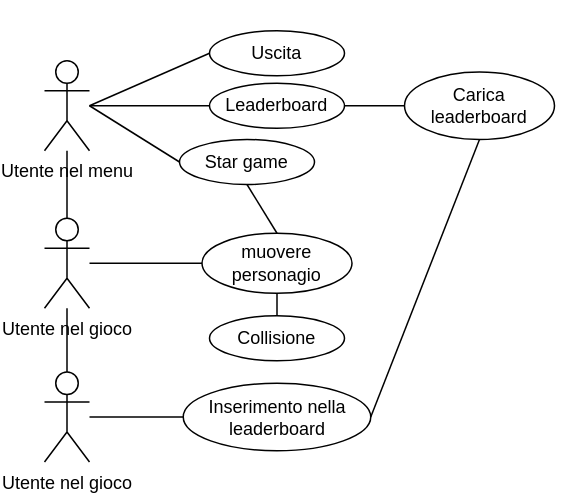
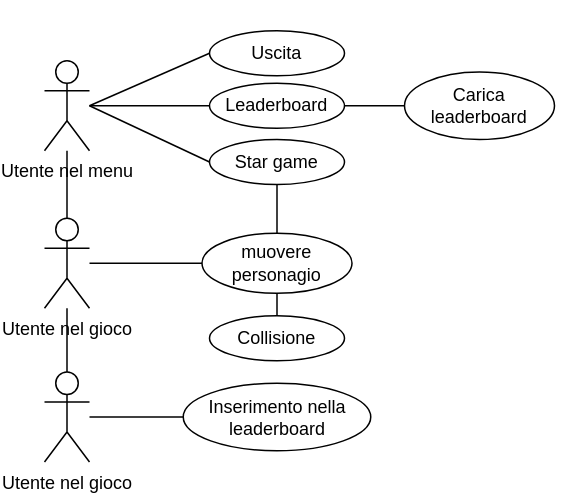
(247, 162) -> (277, 162)
(425, 278) -> none
